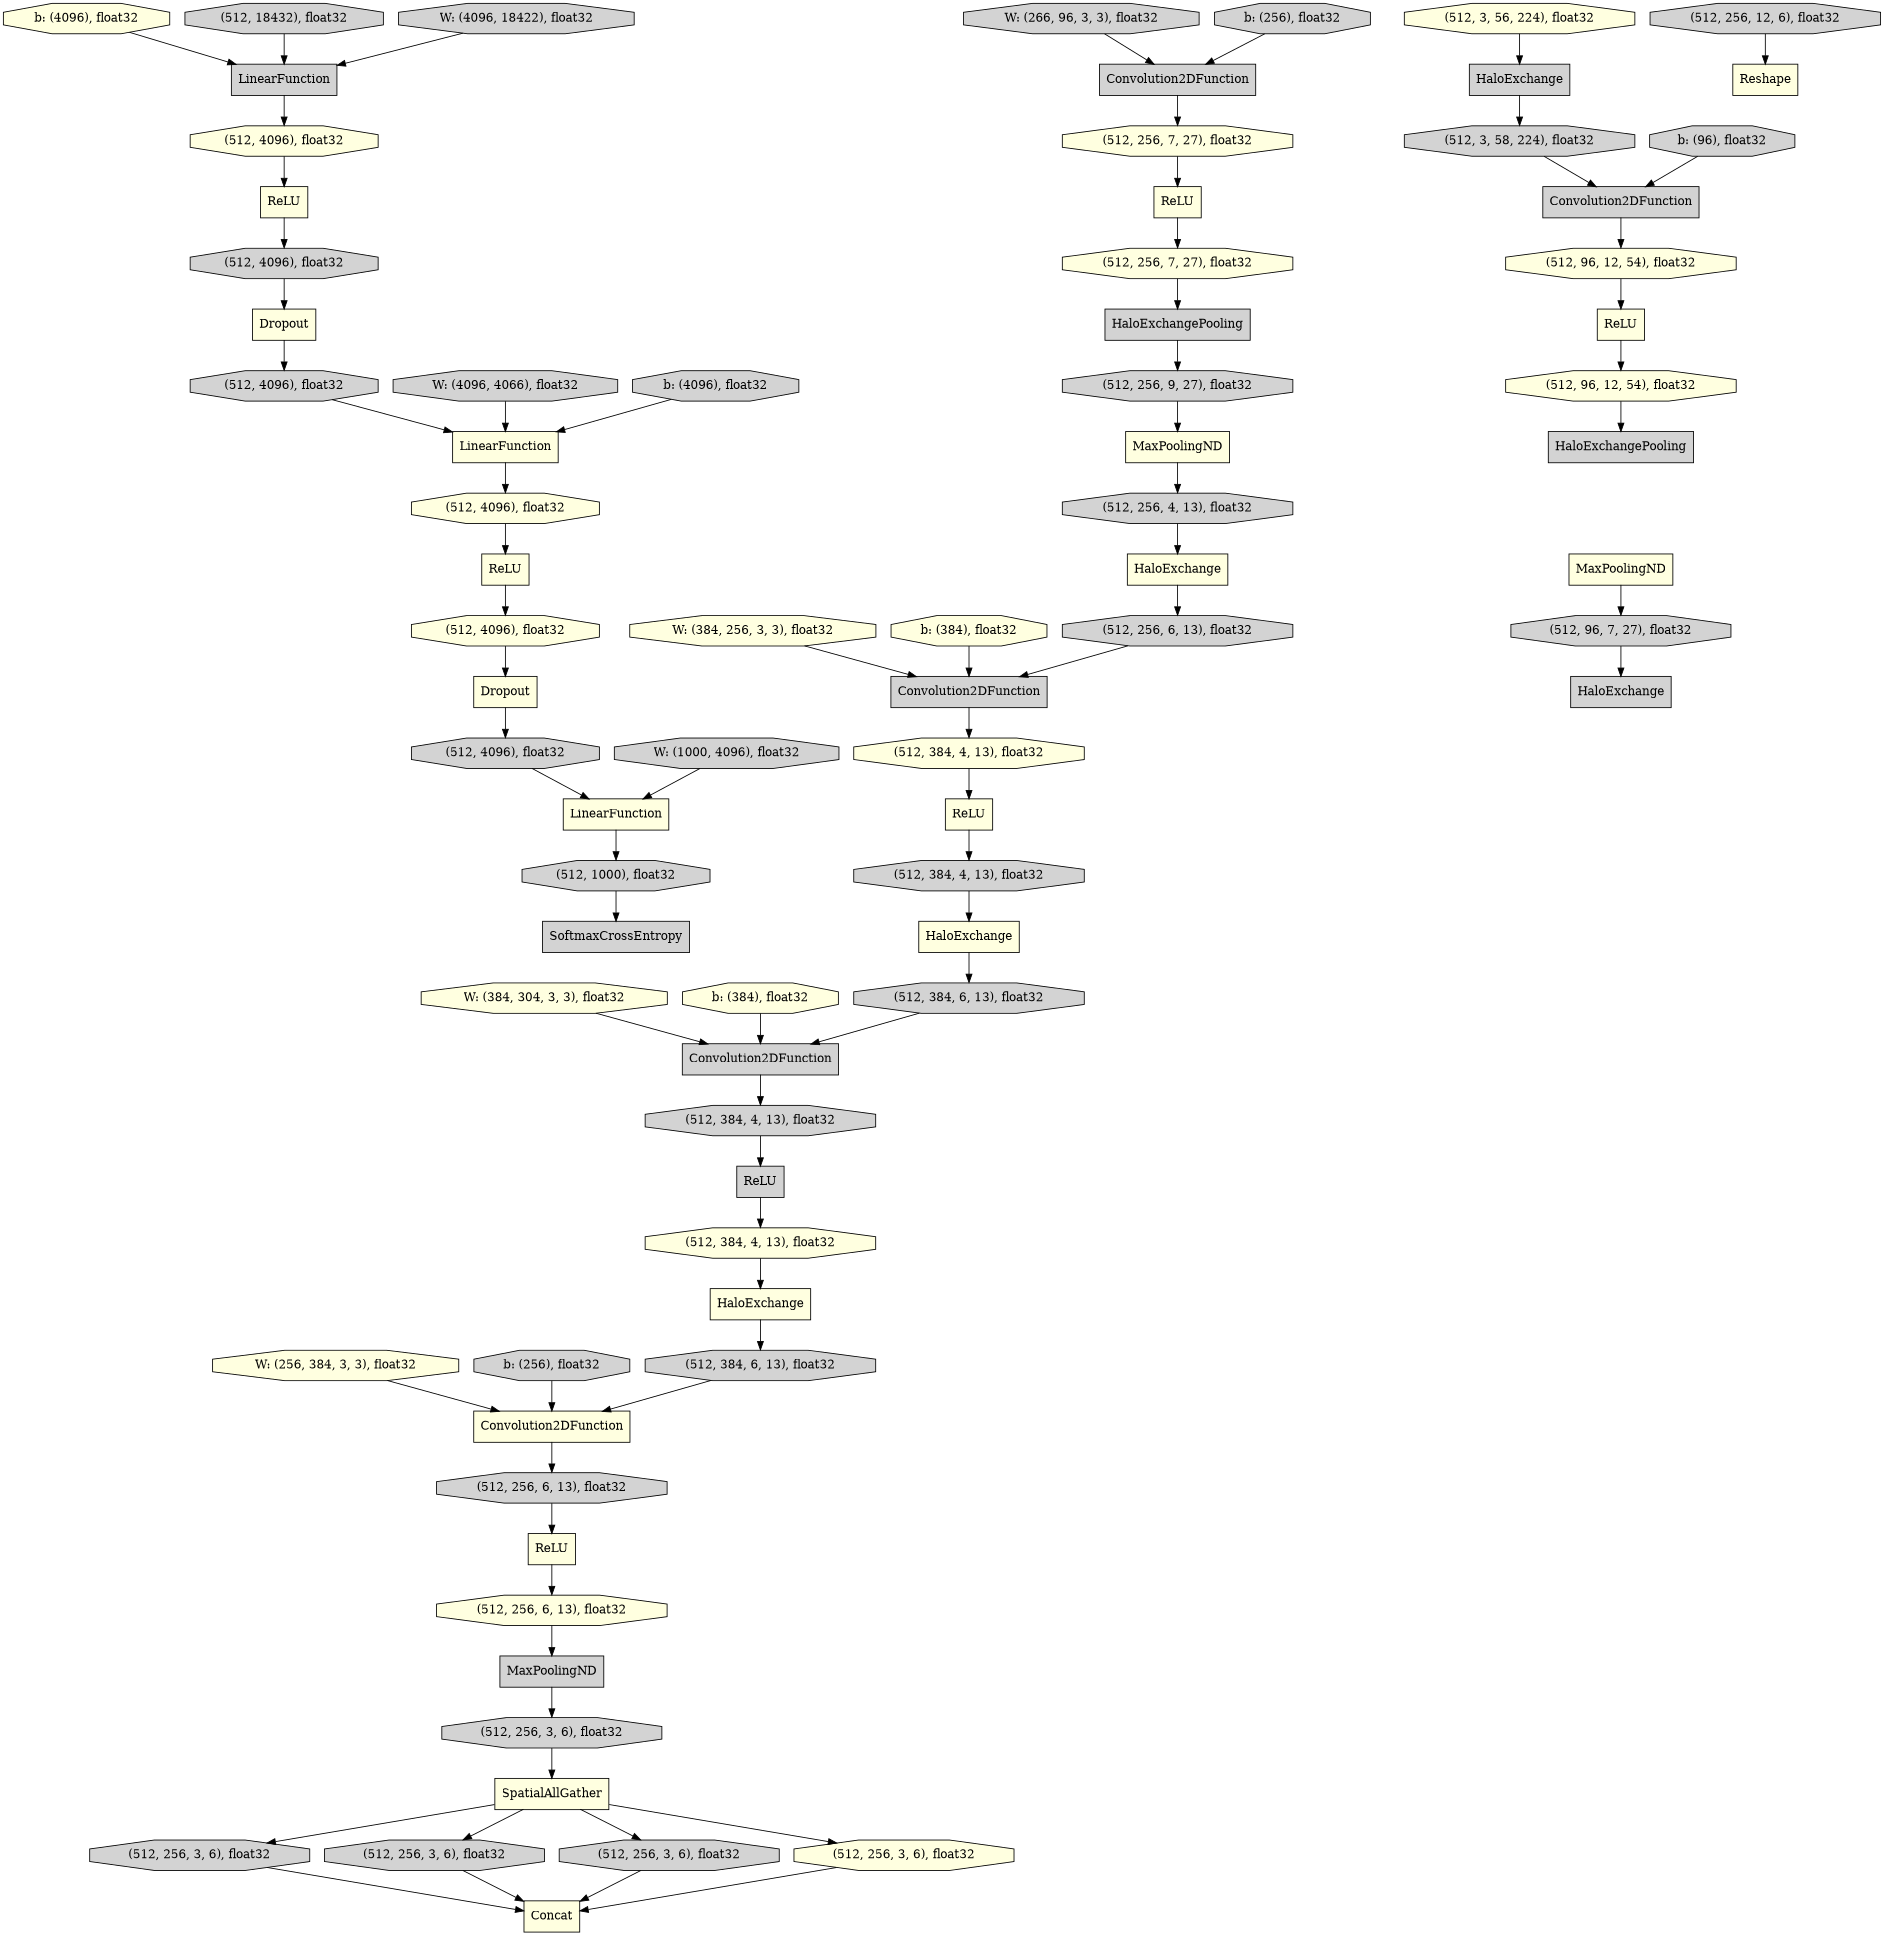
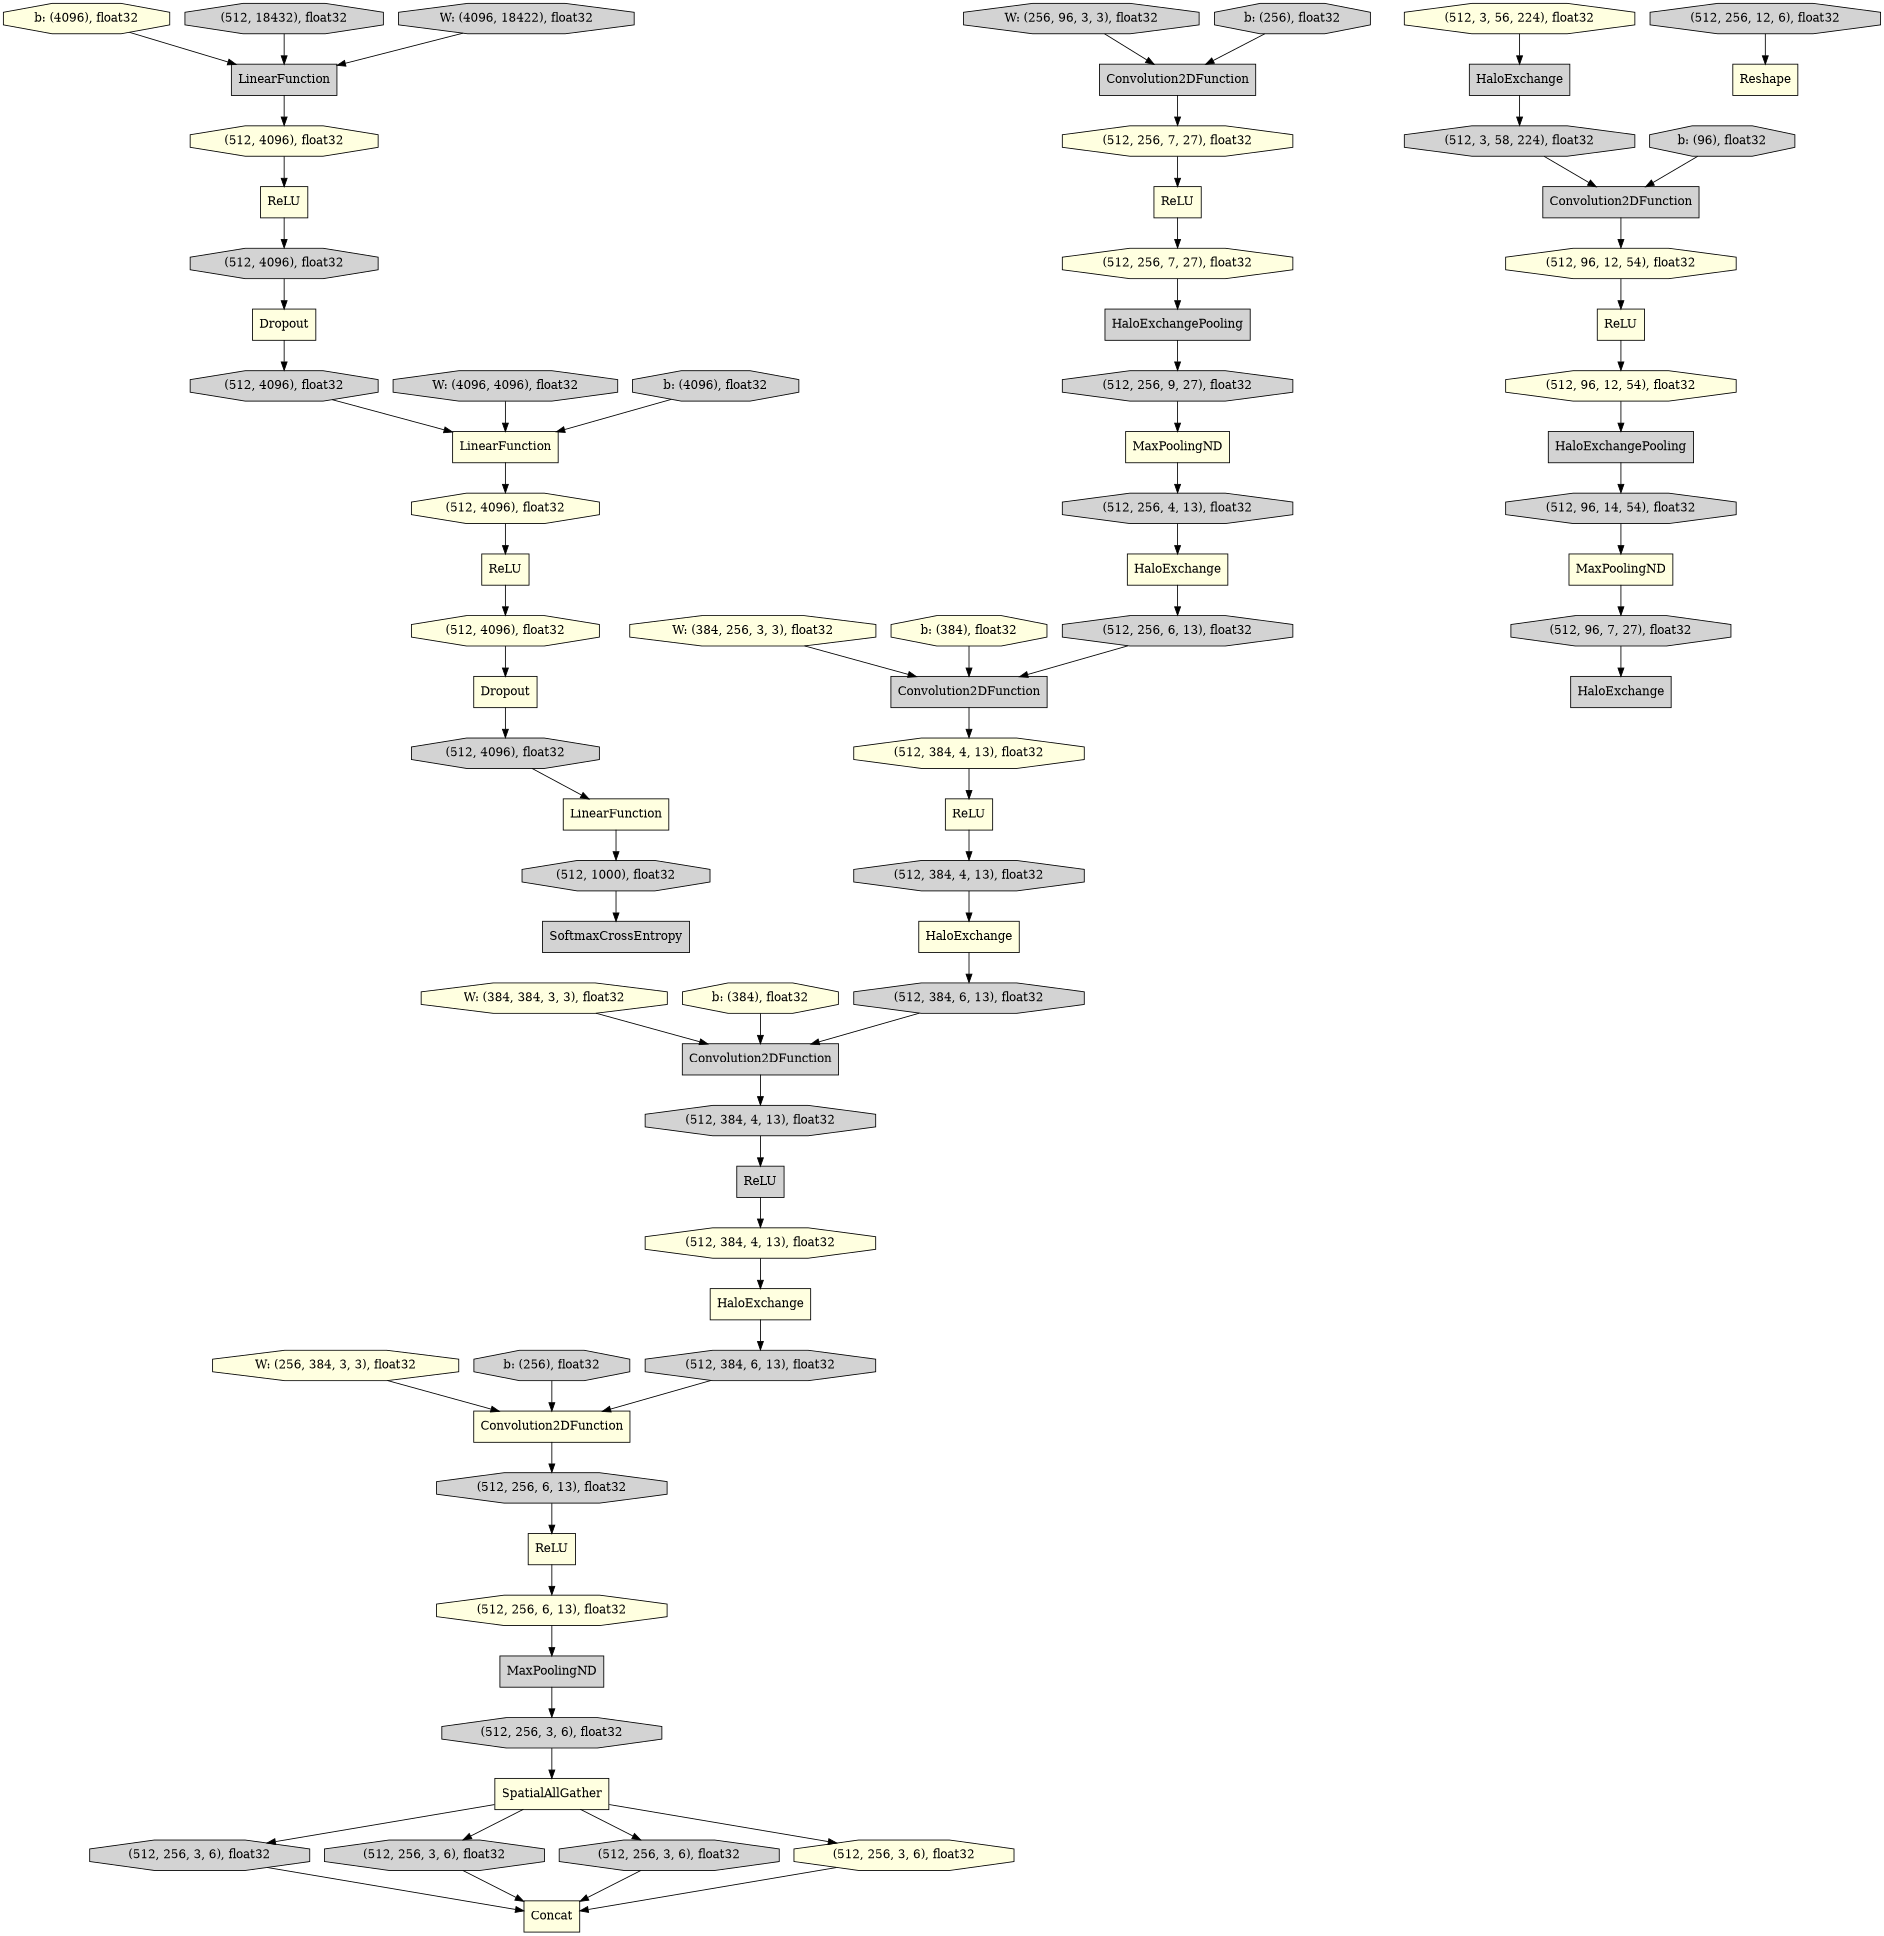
(1081, 19) -> (1081, 19)
(505, 386) -> (505, 386)
none -> (1621, 508)
(727, 753) -> none
(544, 998) -> (544, 998)
